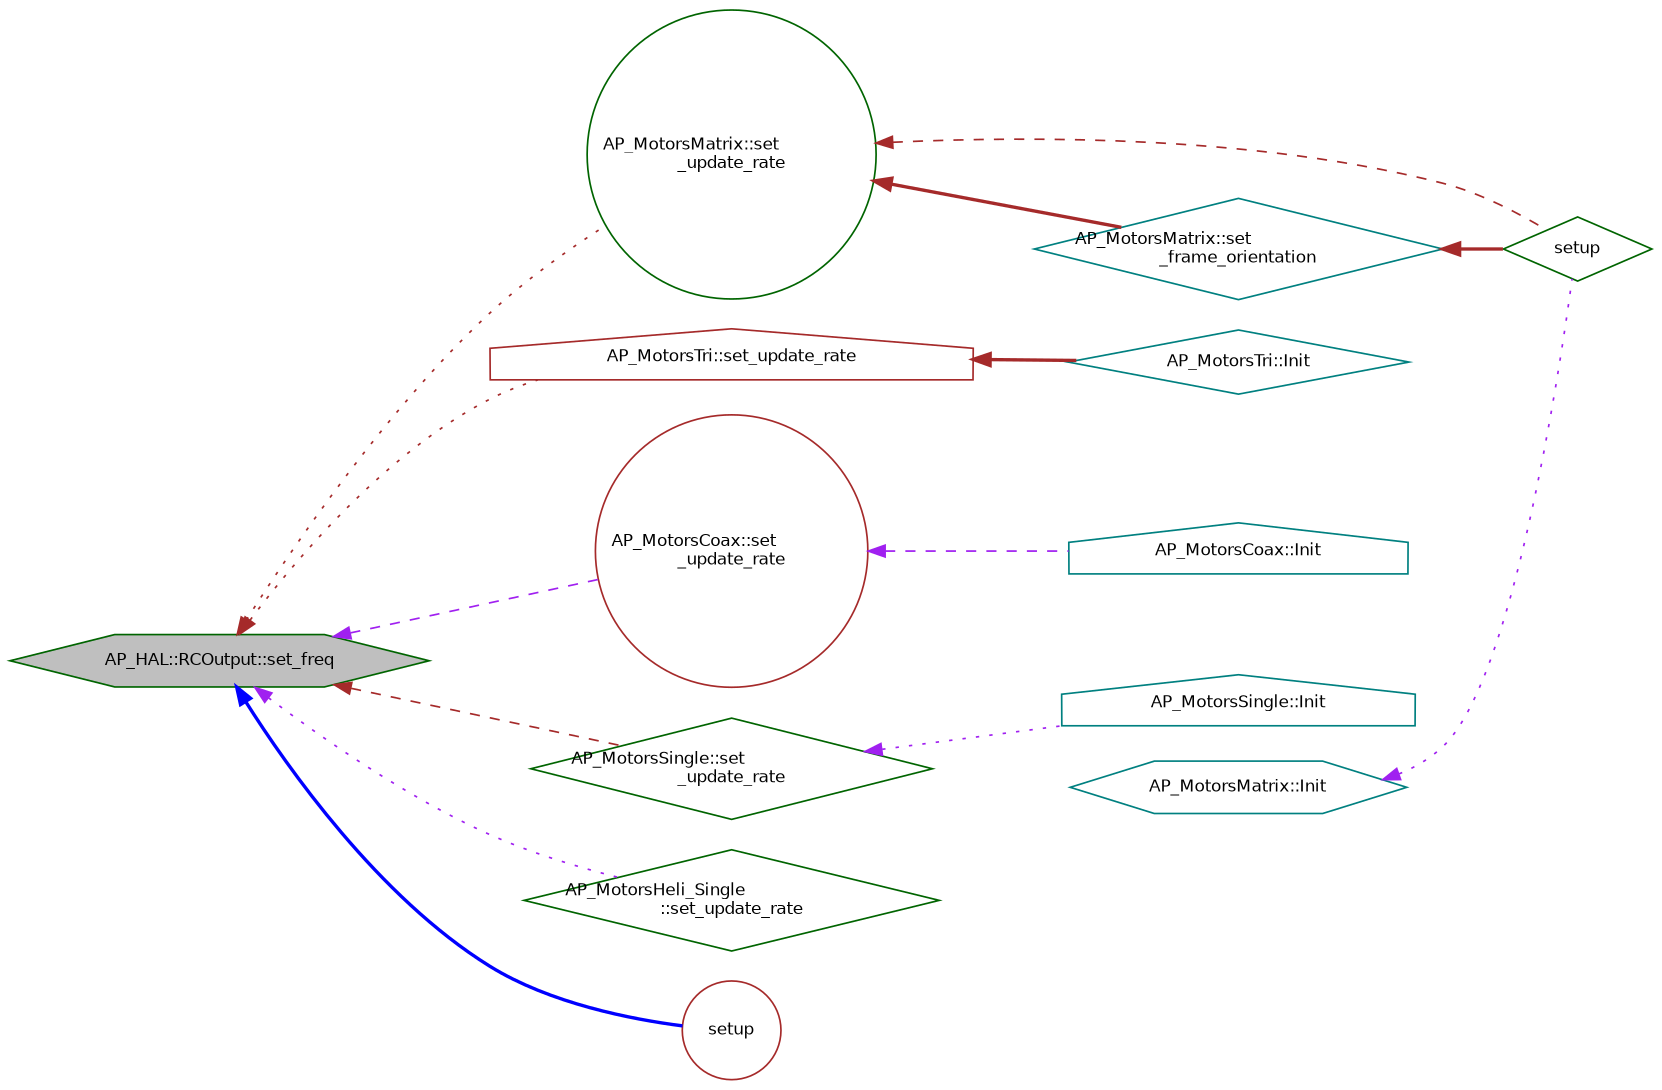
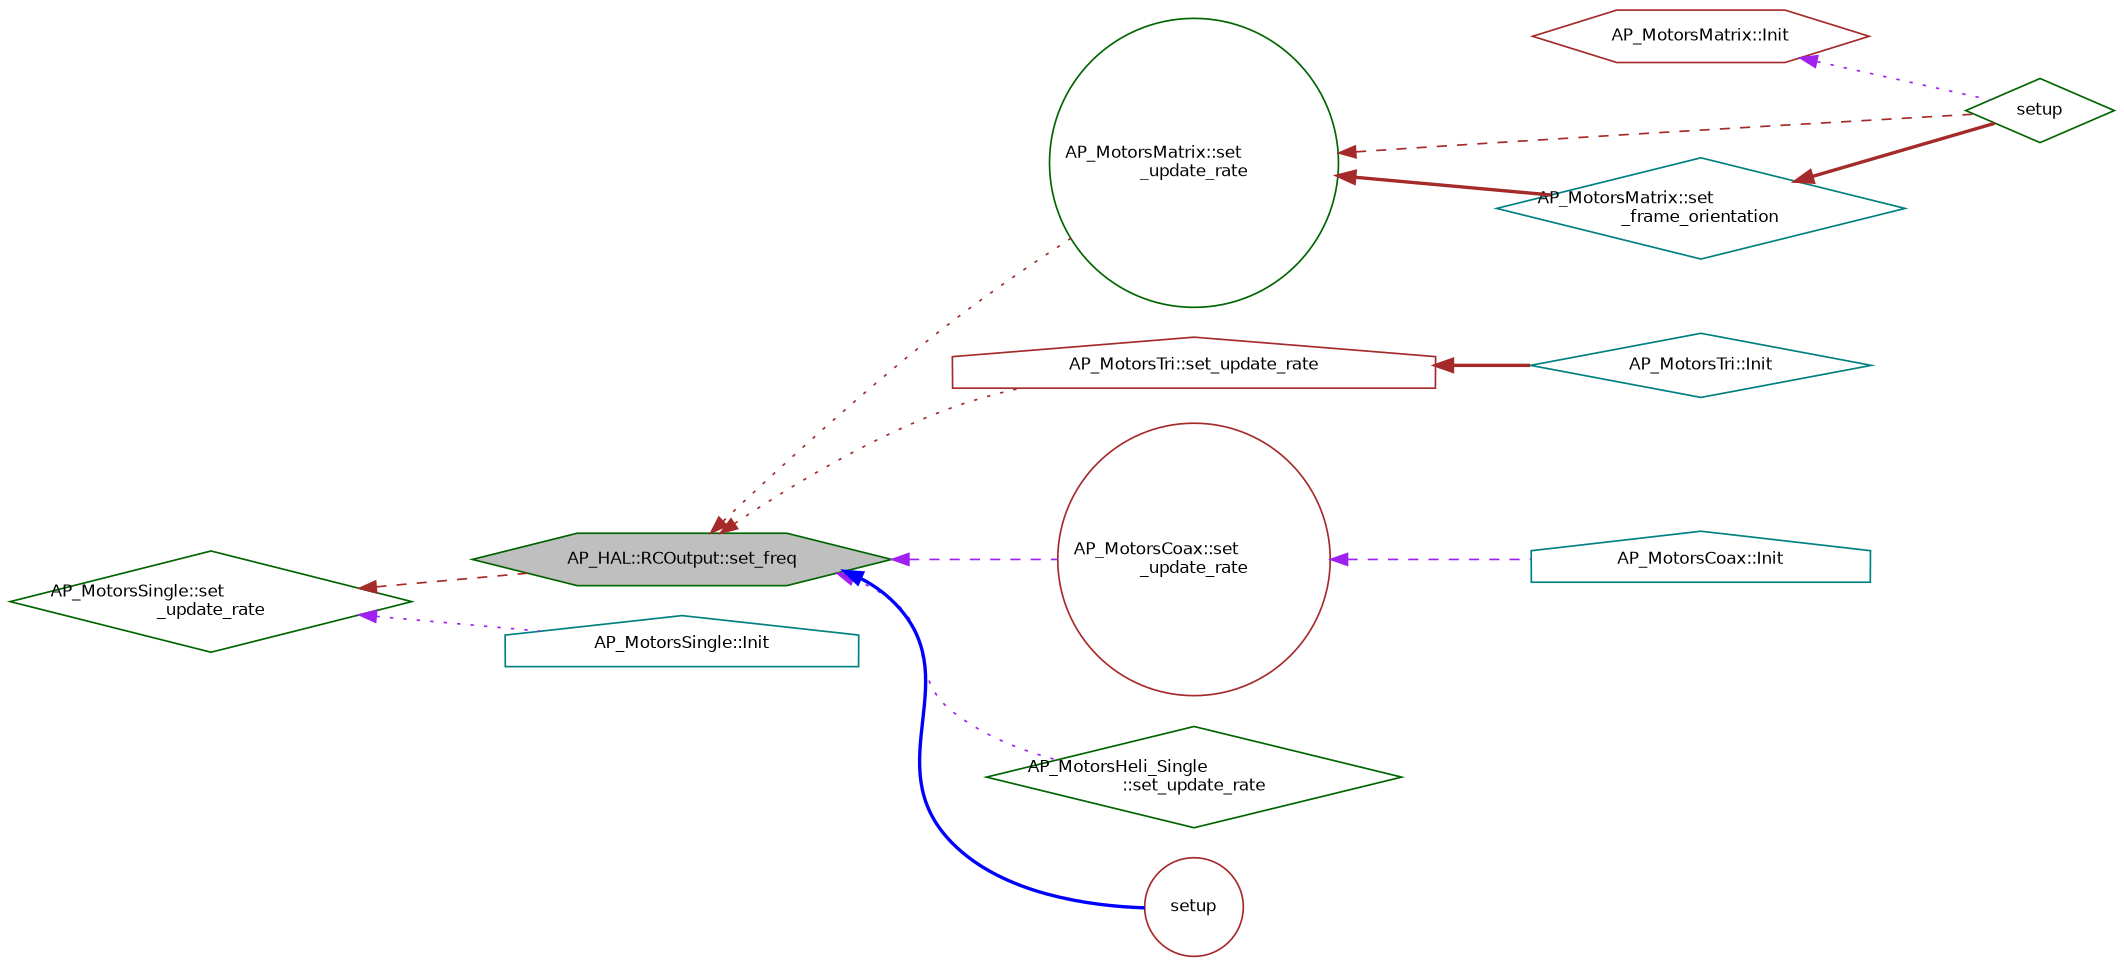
(486, 717) -> (452, 580)
(1238, 787) -> (1701, 36)
